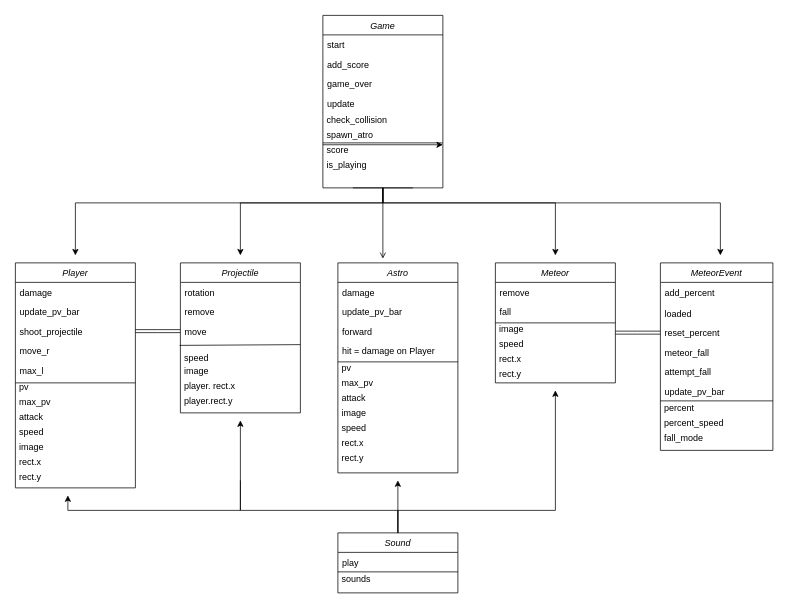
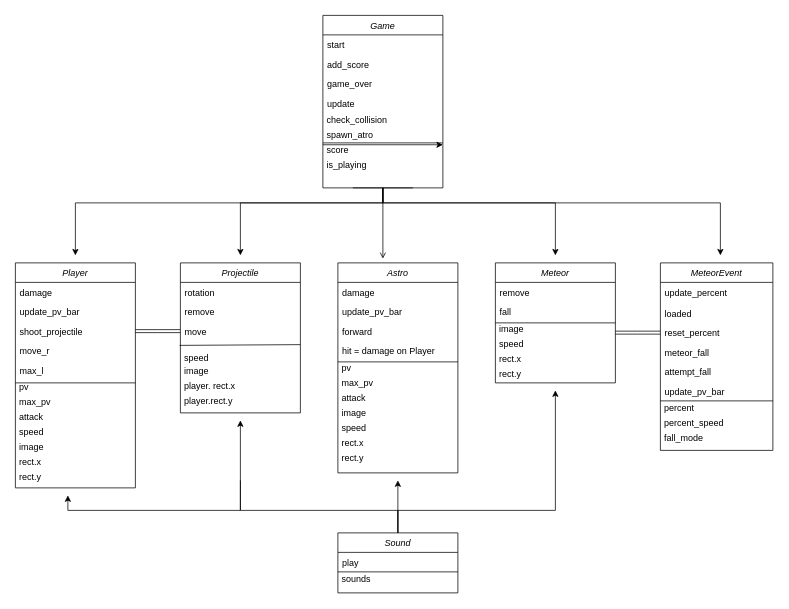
(692, 293) -> (700, 293)
